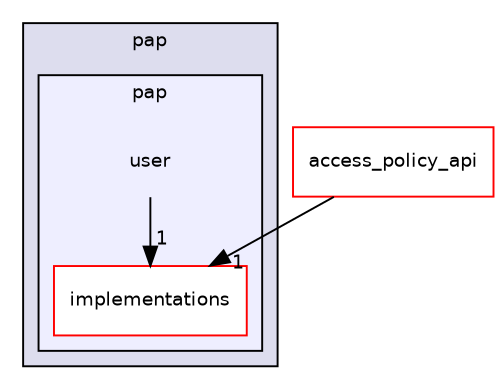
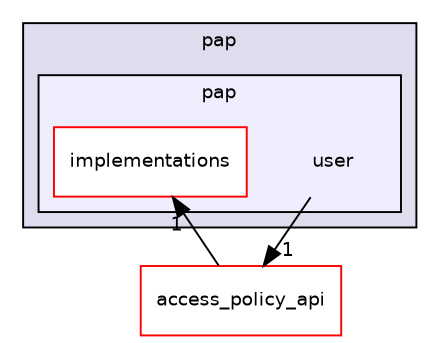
(150, 222) -> (293, 224)
